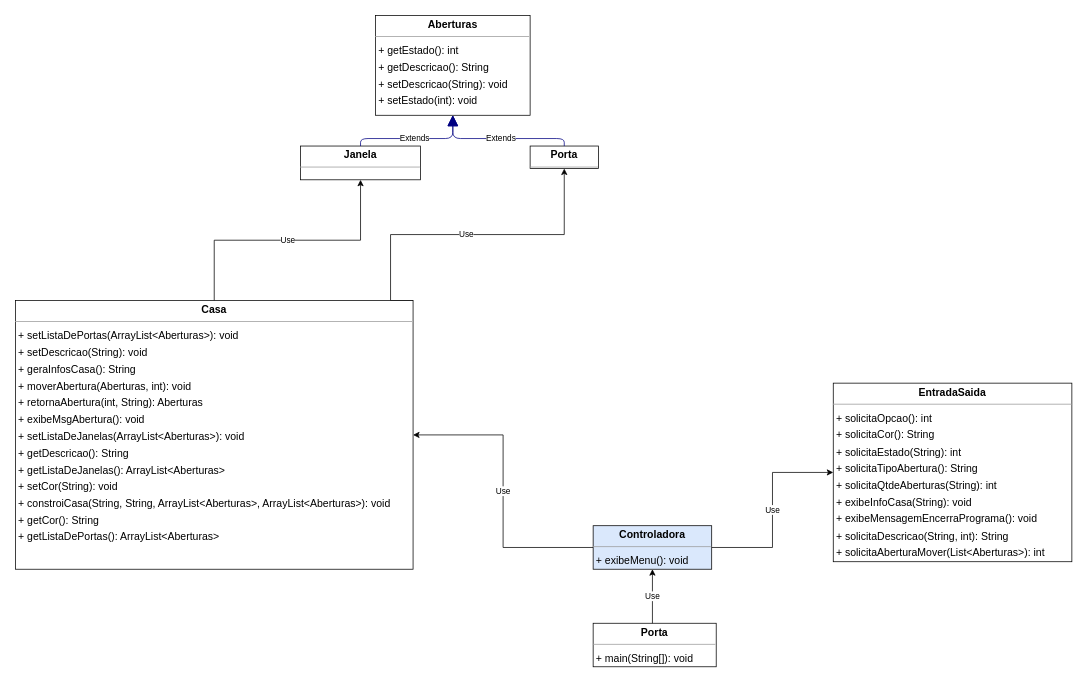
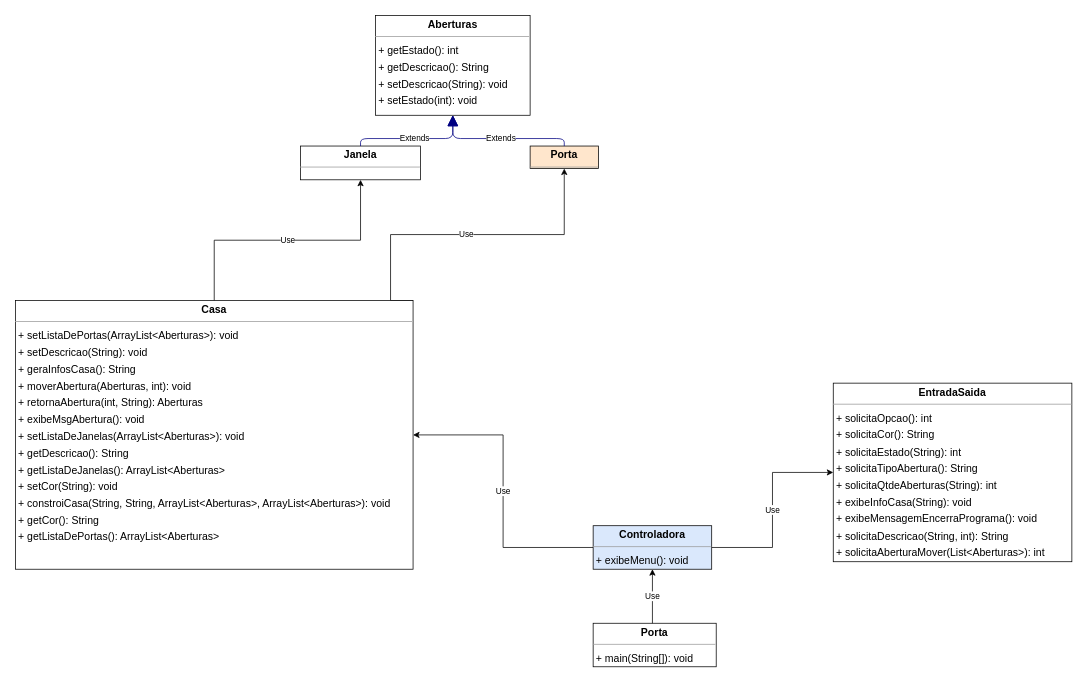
(564, 157) -> (564, 157)
